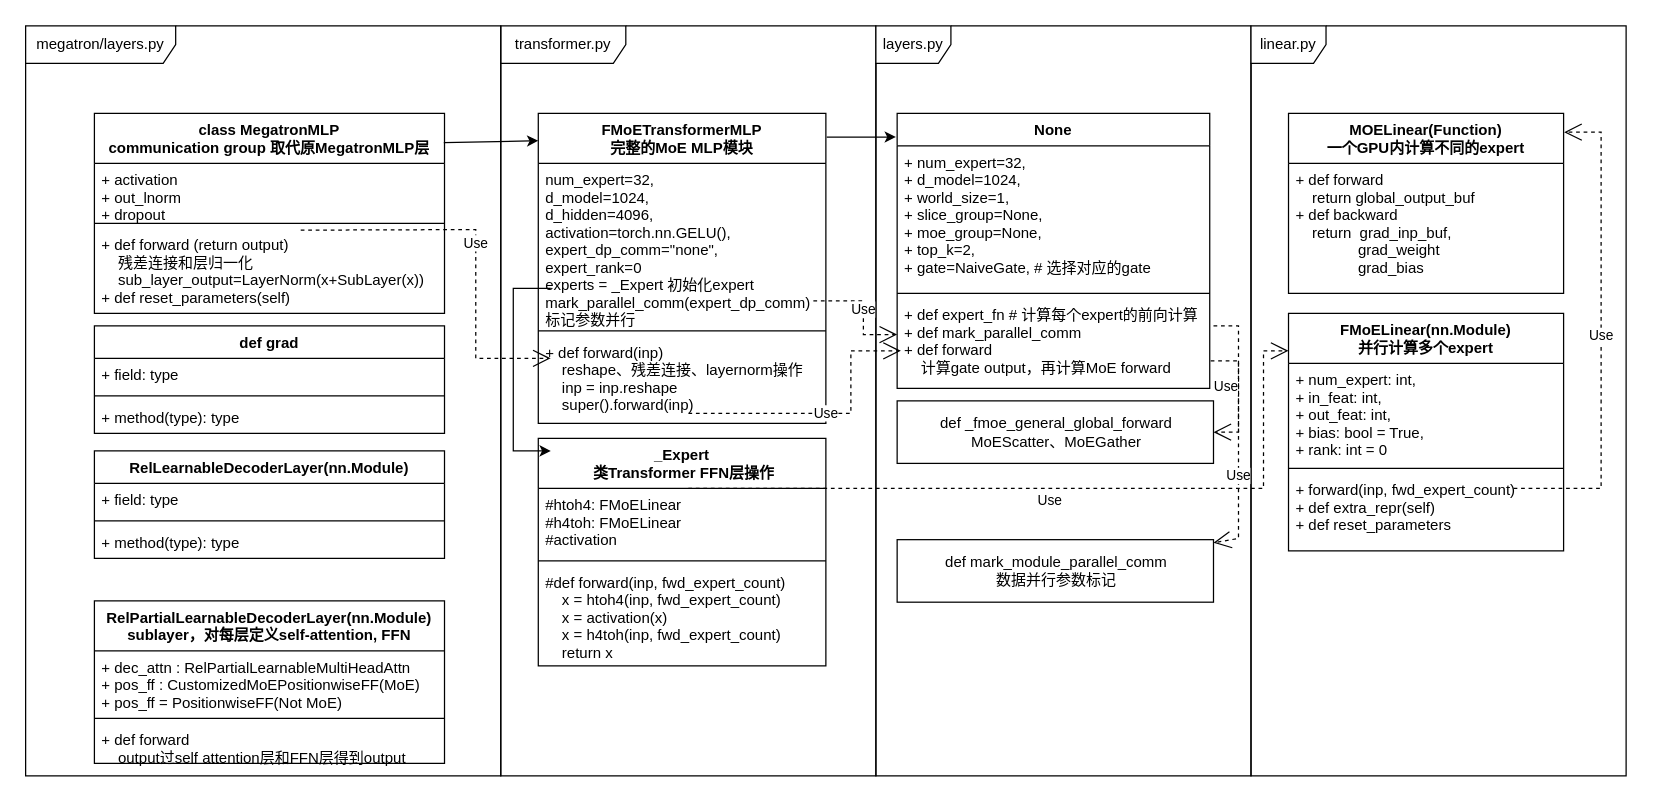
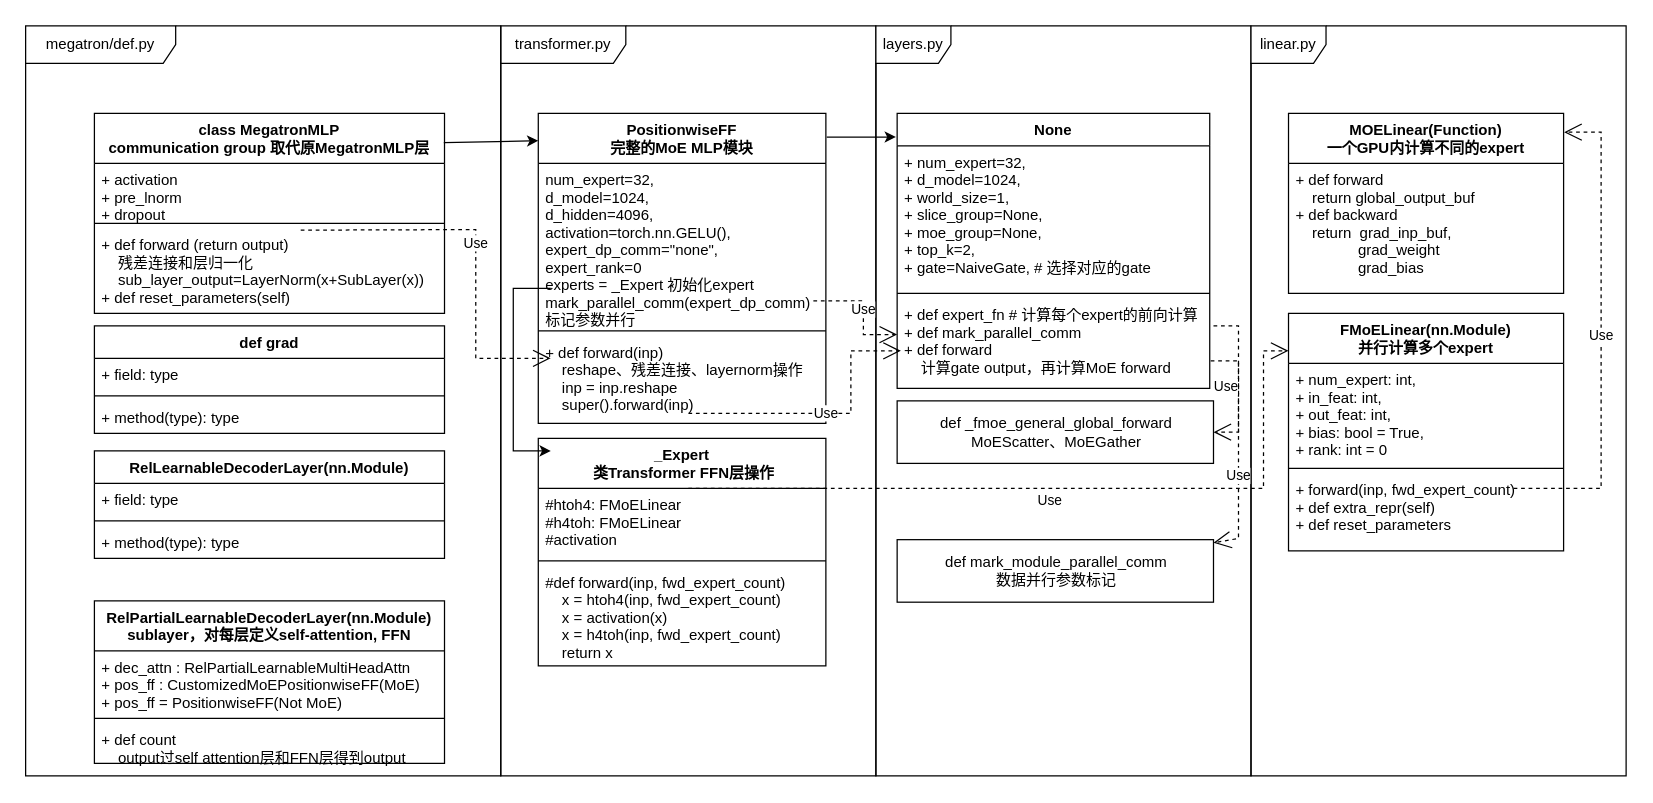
(101, 44) -> (101, 44)
(681, 130) -> (681, 130)
(146, 180) -> (146, 180)
(152, 740) -> (144, 740)
